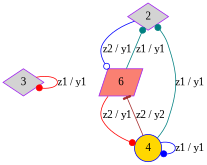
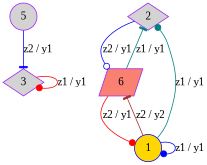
none -> (23, 17)
(134, 50) -> (134, 50)
(148, 148) -> (148, 148)
